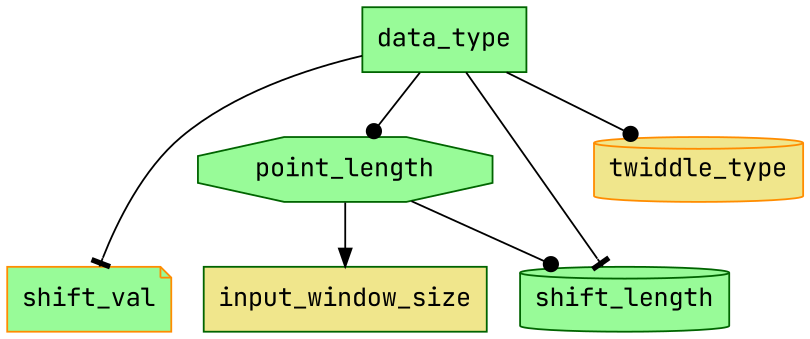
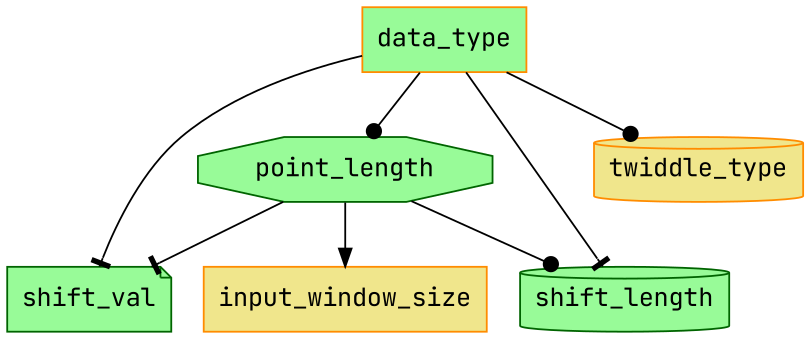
(444, 40) -> (444, 40)
none -> (221, 232)
(89, 299) -> (89, 299)
(345, 299) -> (345, 299)
